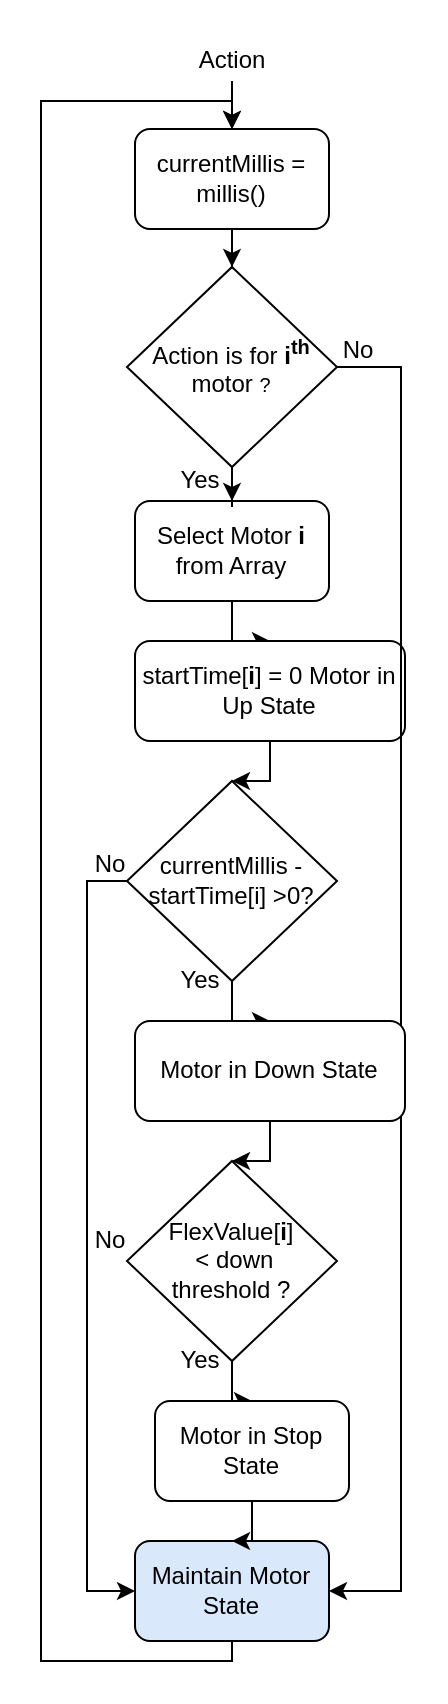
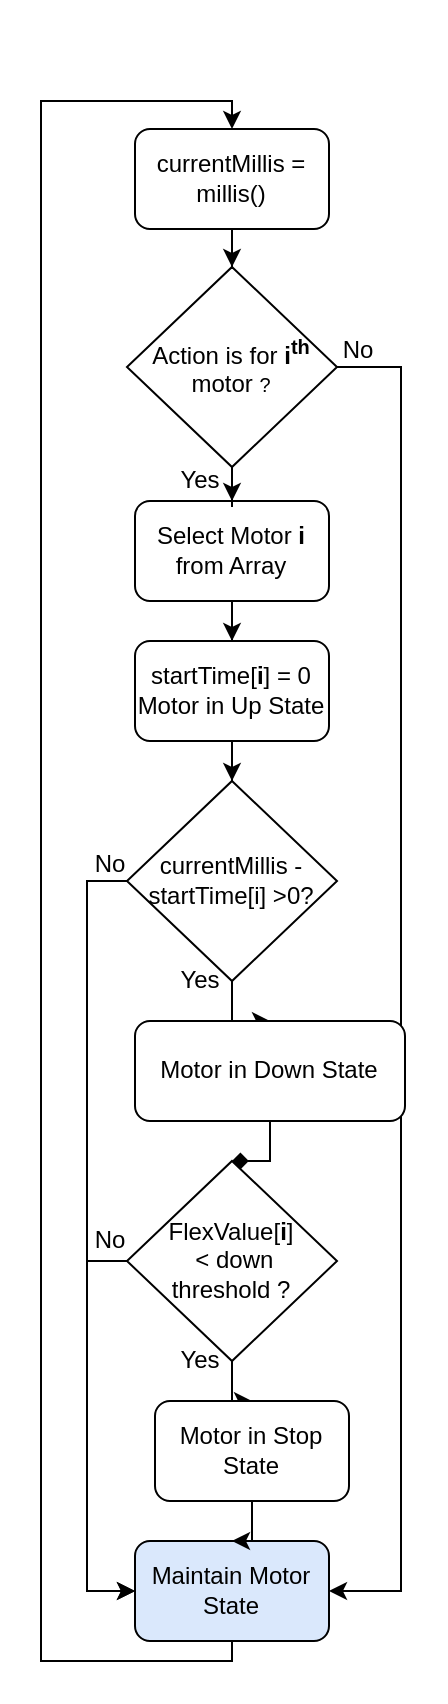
(232, 61) -> none
(232, 89) -> none
(270, 691) -> (232, 691)
(247, 1161) -> (248, 1161)
none -> (109, 1261)
